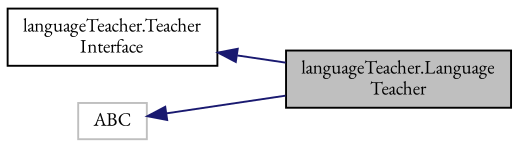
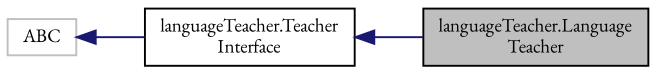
(226, 105) -> (120, 37)
